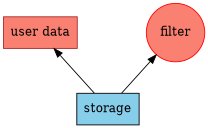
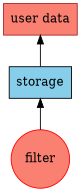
(136, 77) -> (40, 119)
